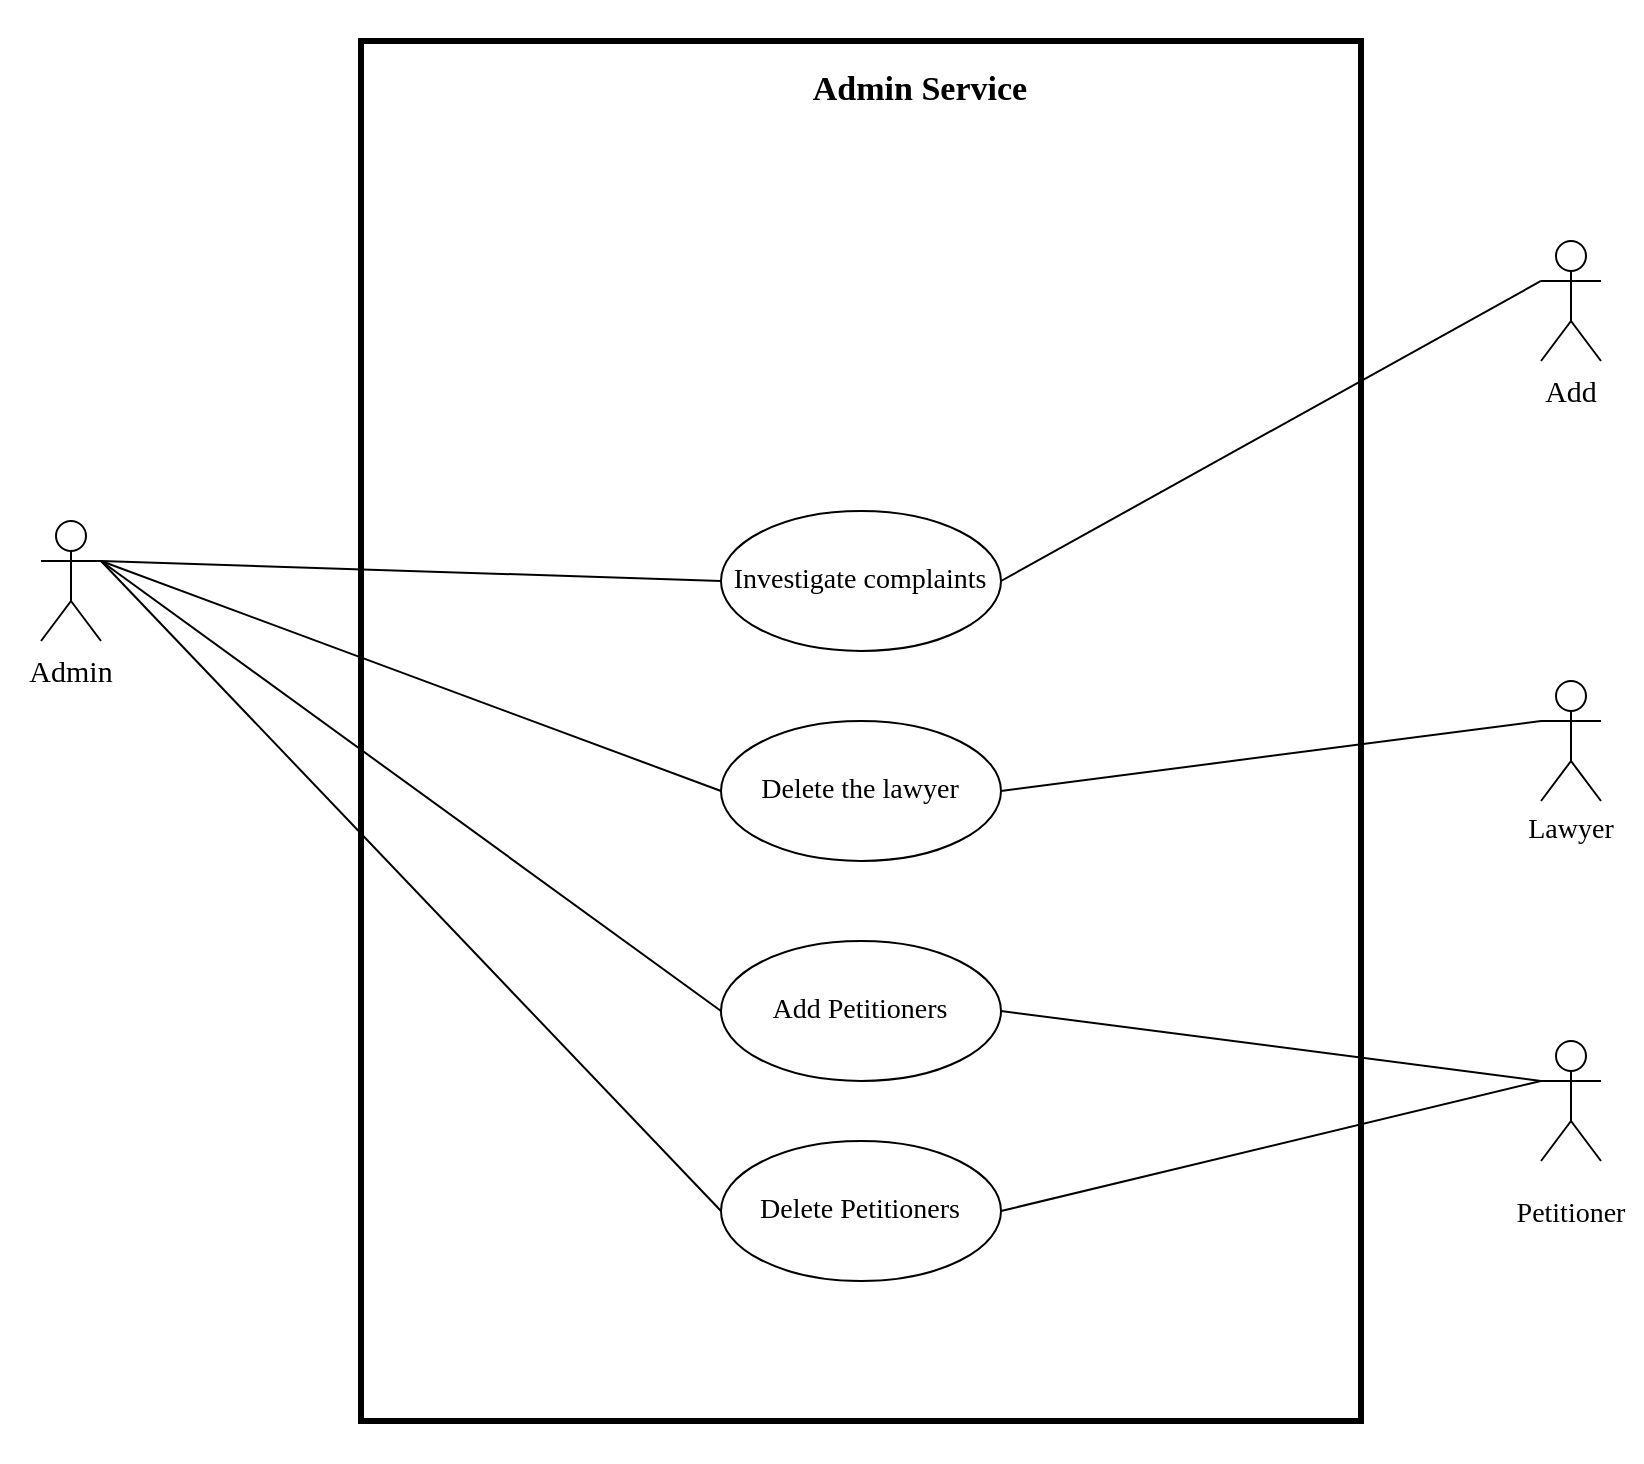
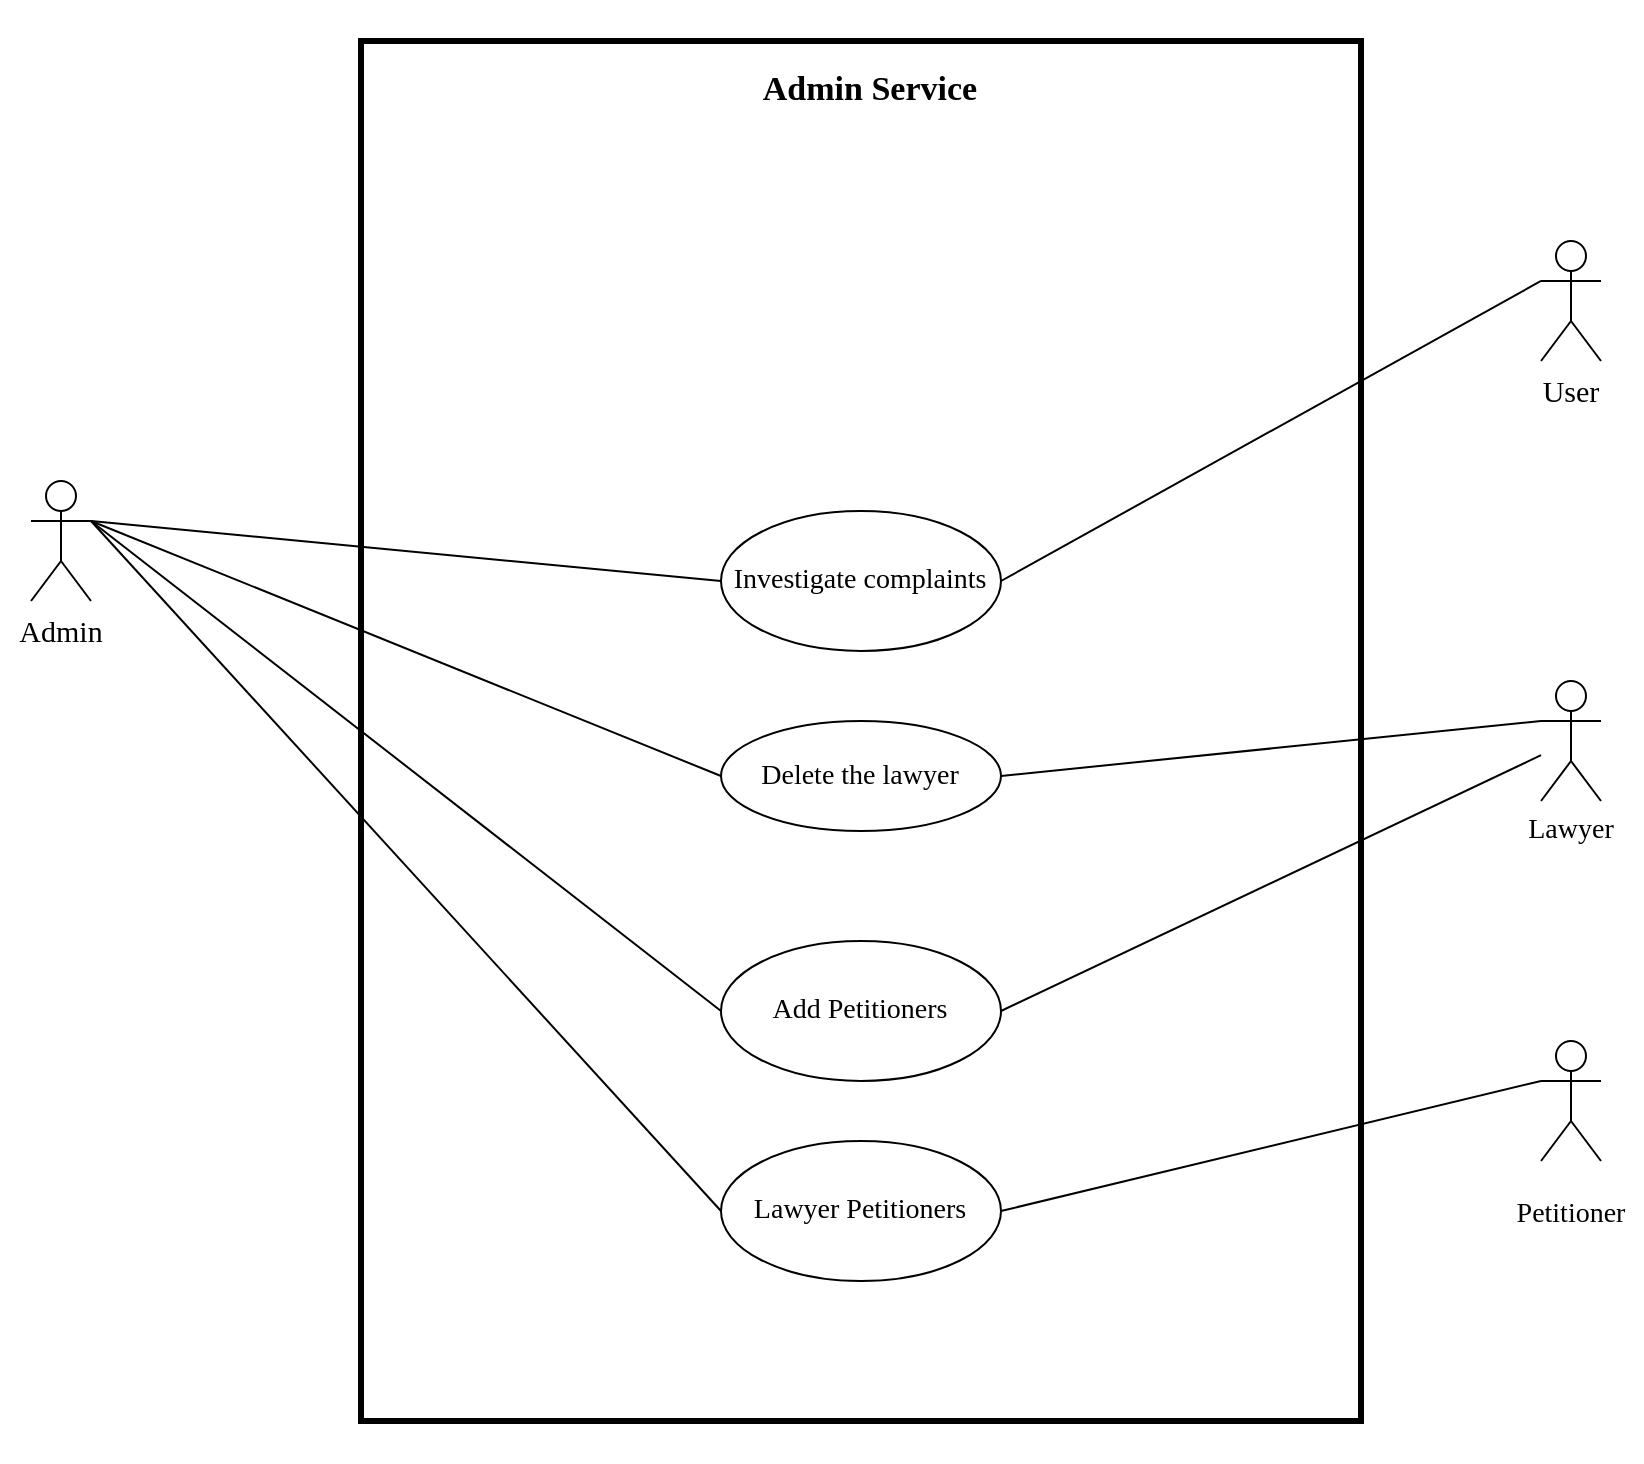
(921, 91) -> (871, 91)
(1572, 389) -> (1572, 389)
(71, 581) -> (61, 541)
(861, 791) -> (861, 776)
(1266, 1045) -> (1271, 883)
(861, 1211) -> (861, 1211)
